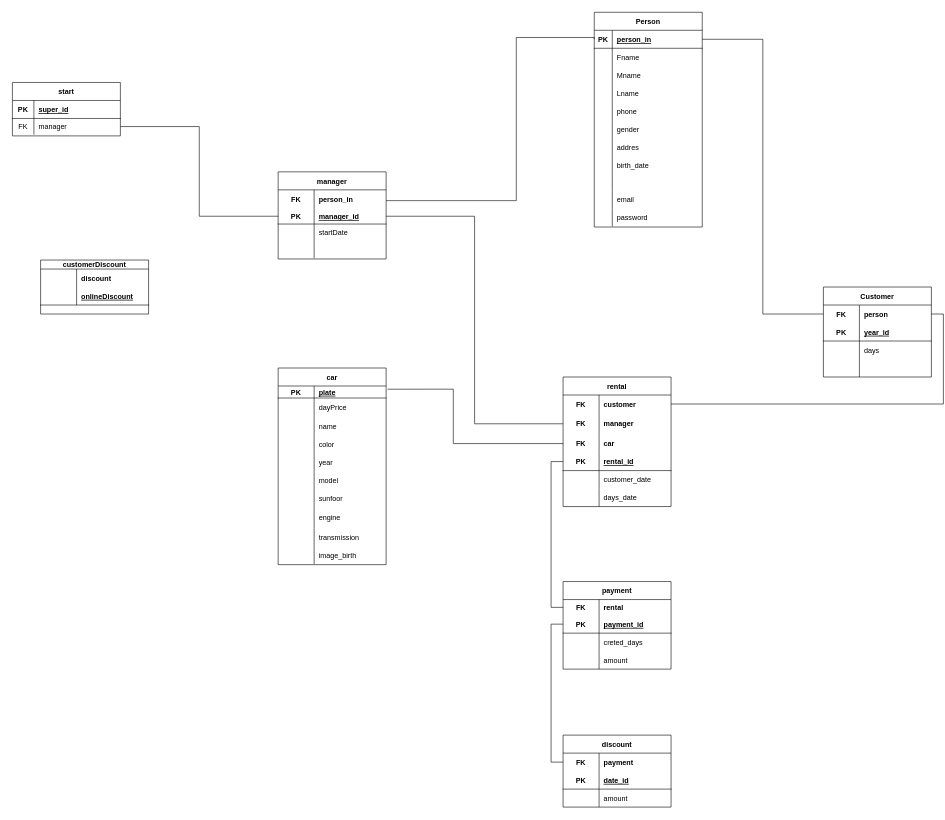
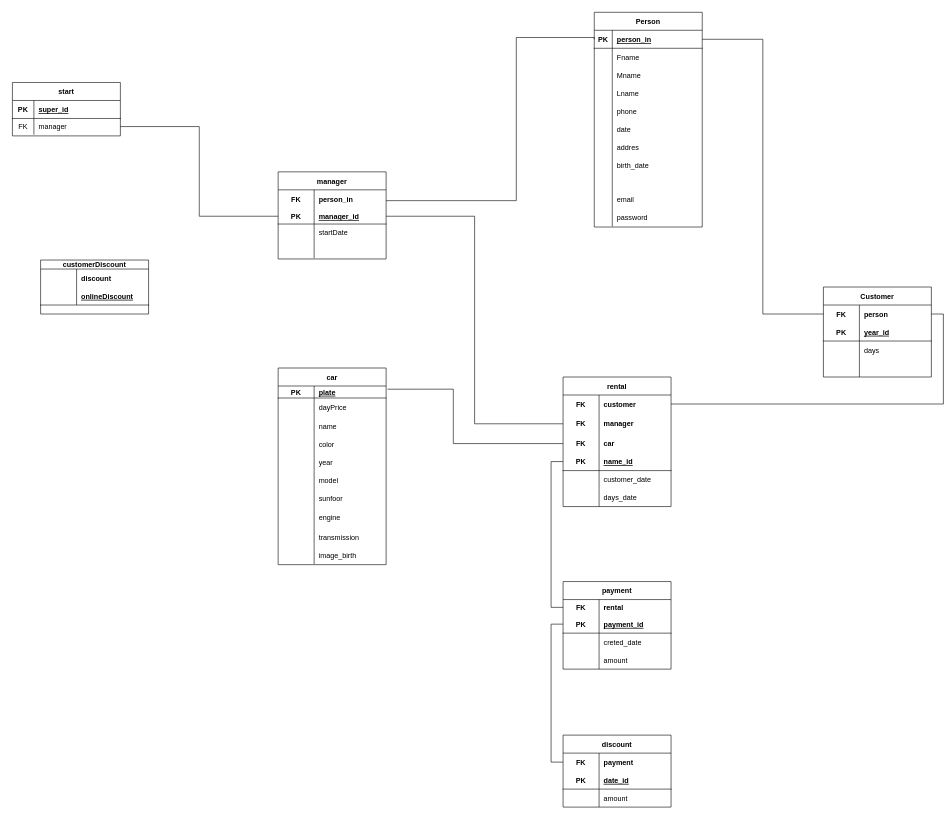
(629, 130) -> (625, 130)
(620, 462) -> (617, 462)
(626, 643) -> (626, 643)
